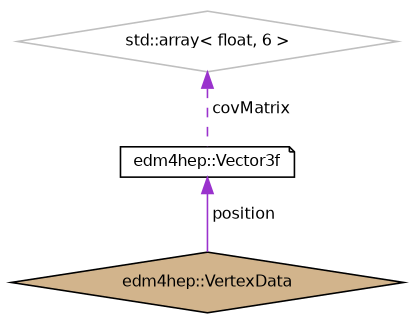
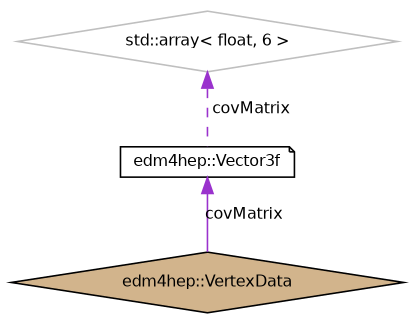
(242, 215) -> (242, 215)
